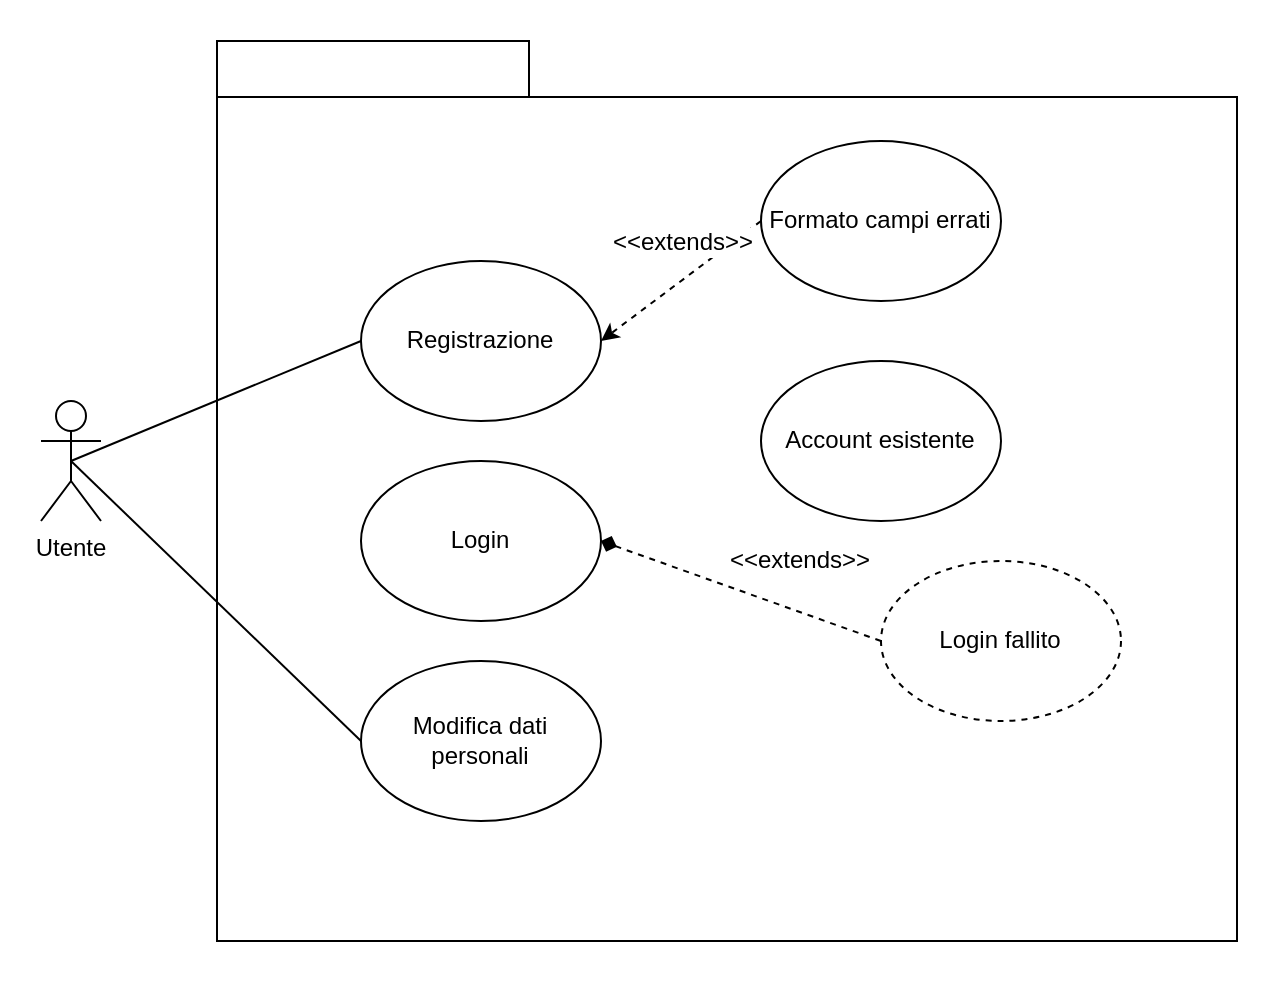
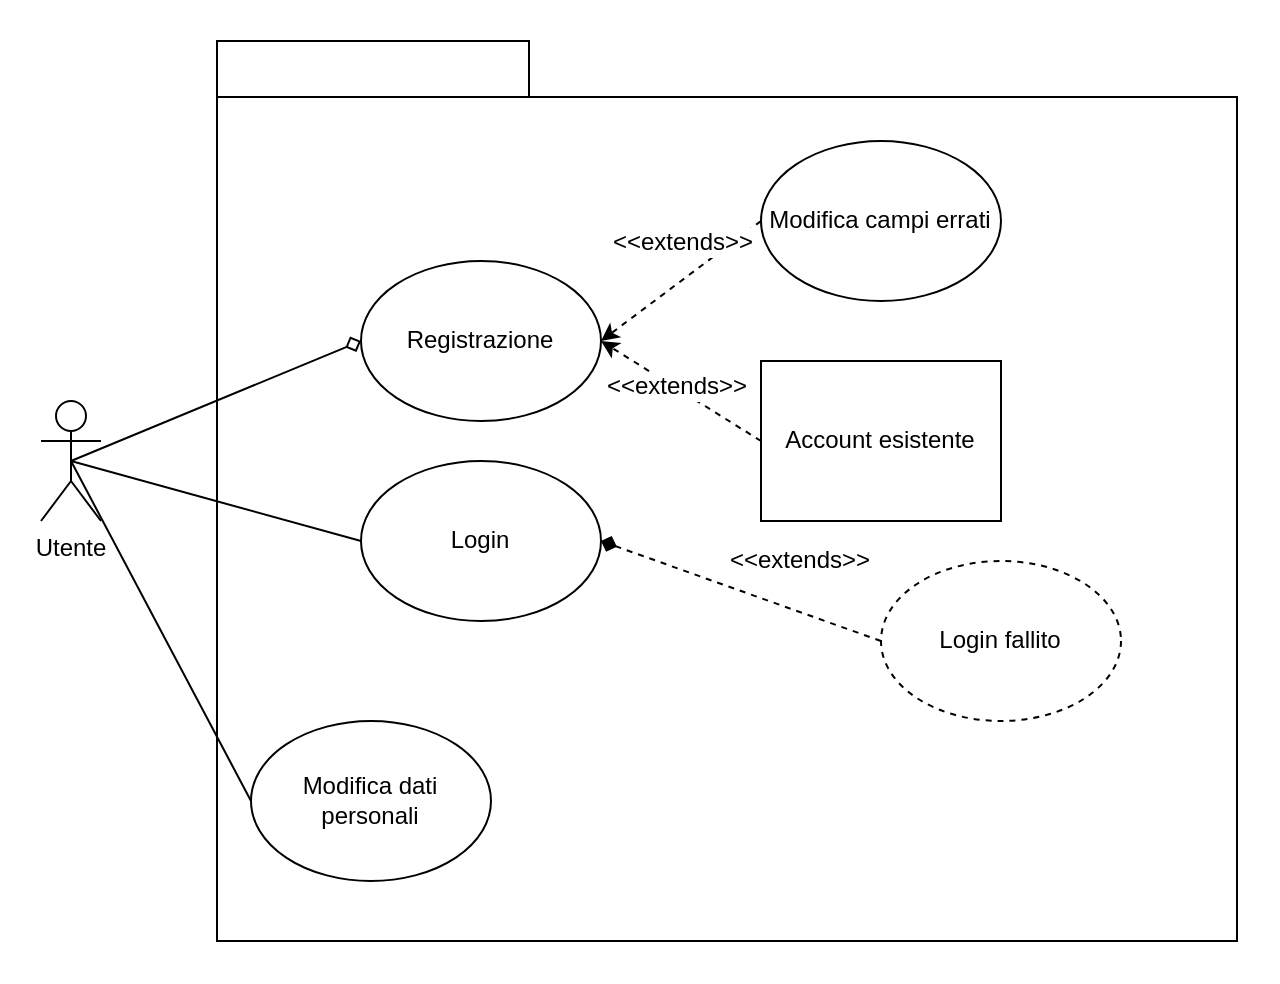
(881, 221) -> (881, 221)
(354, 344) -> (346, 347)
none -> (729, 421)
(881, 441) -> (881, 441)
none -> (225, 503)
(481, 741) -> (371, 801)
